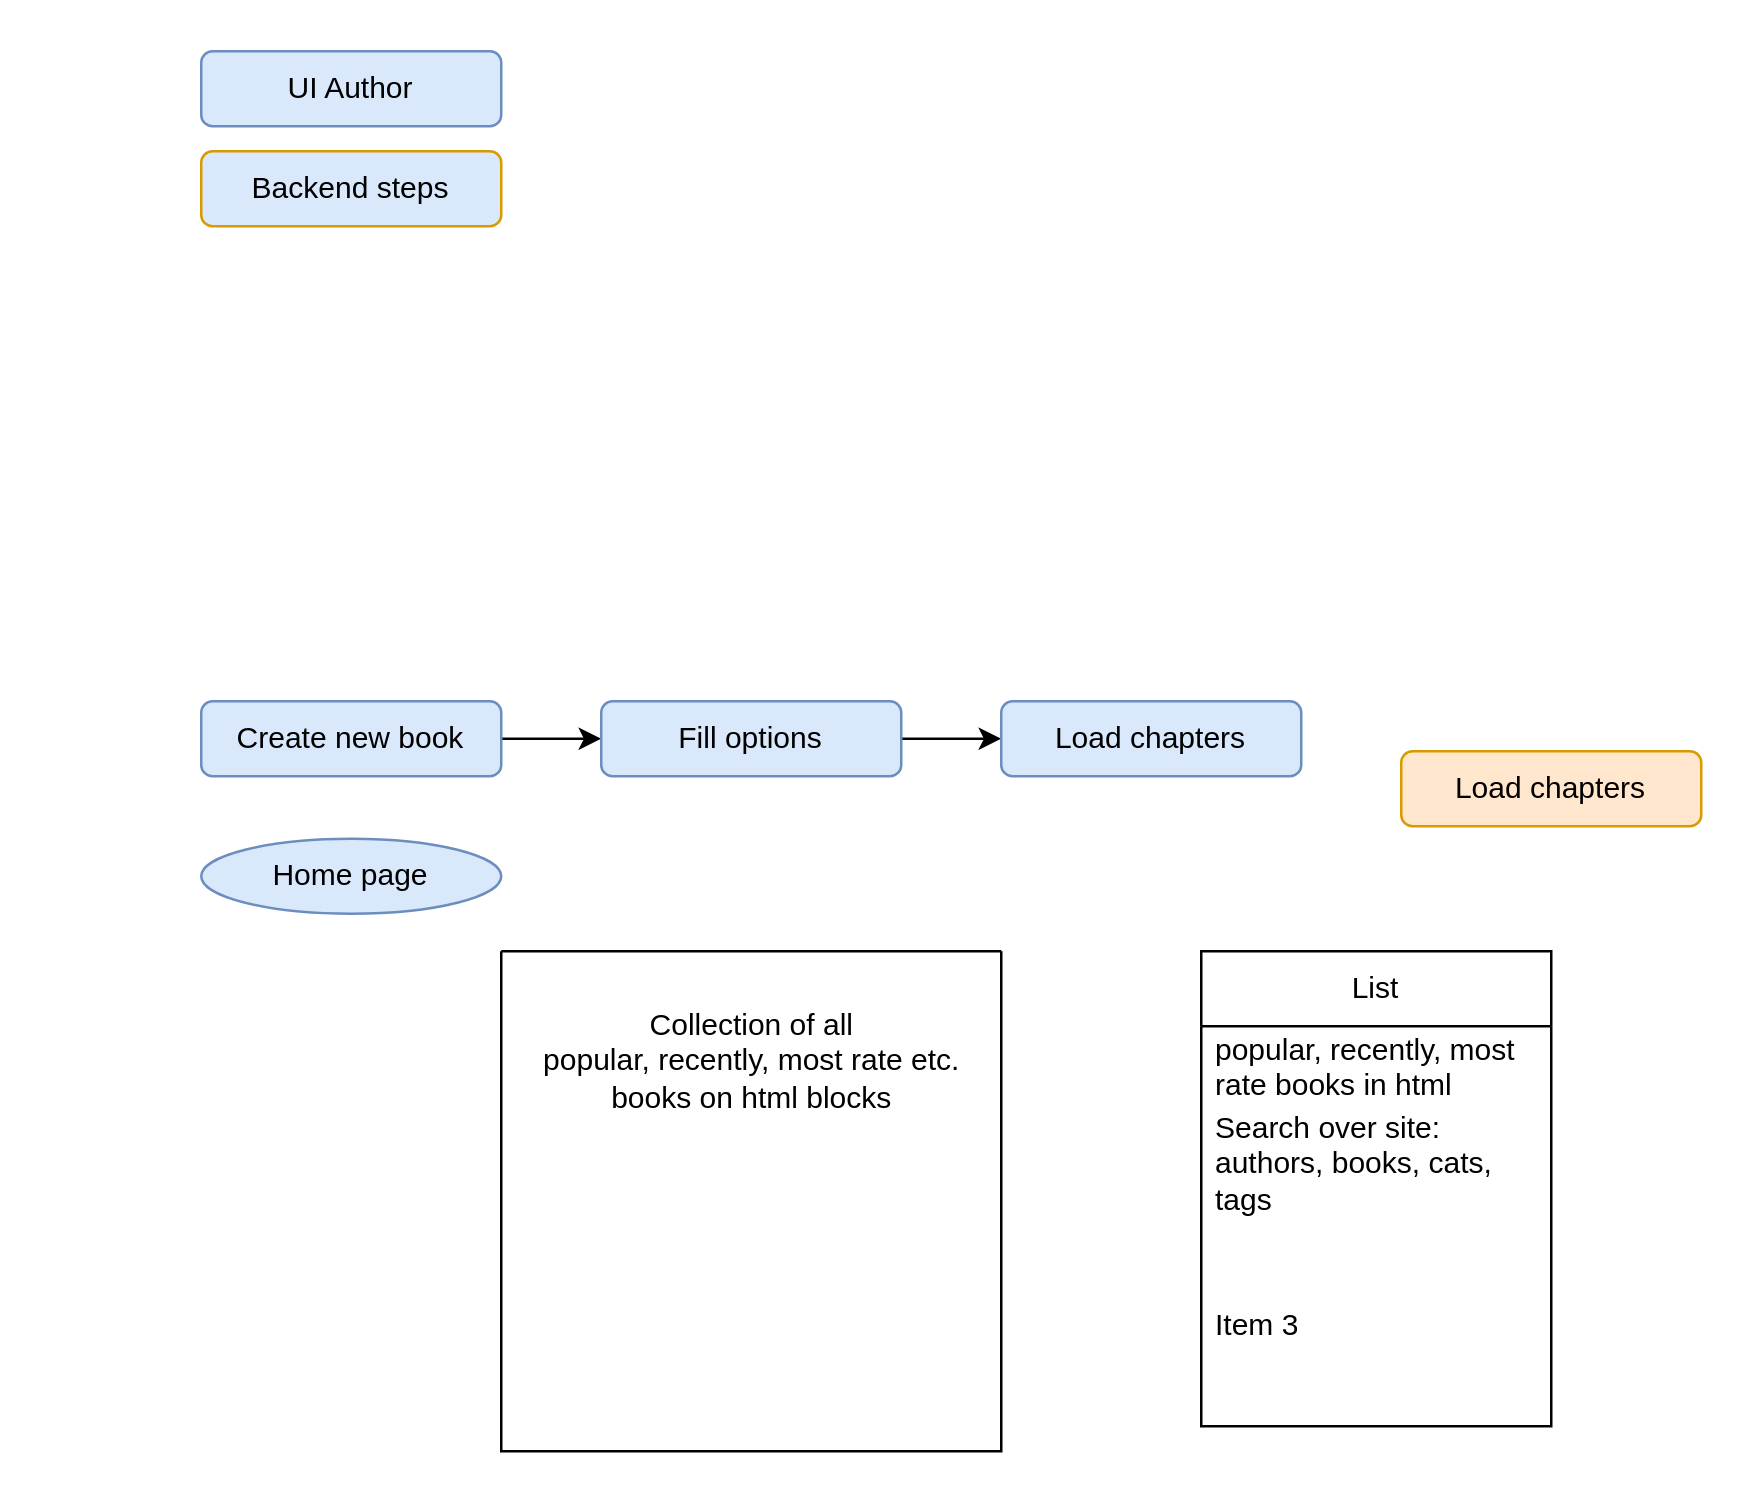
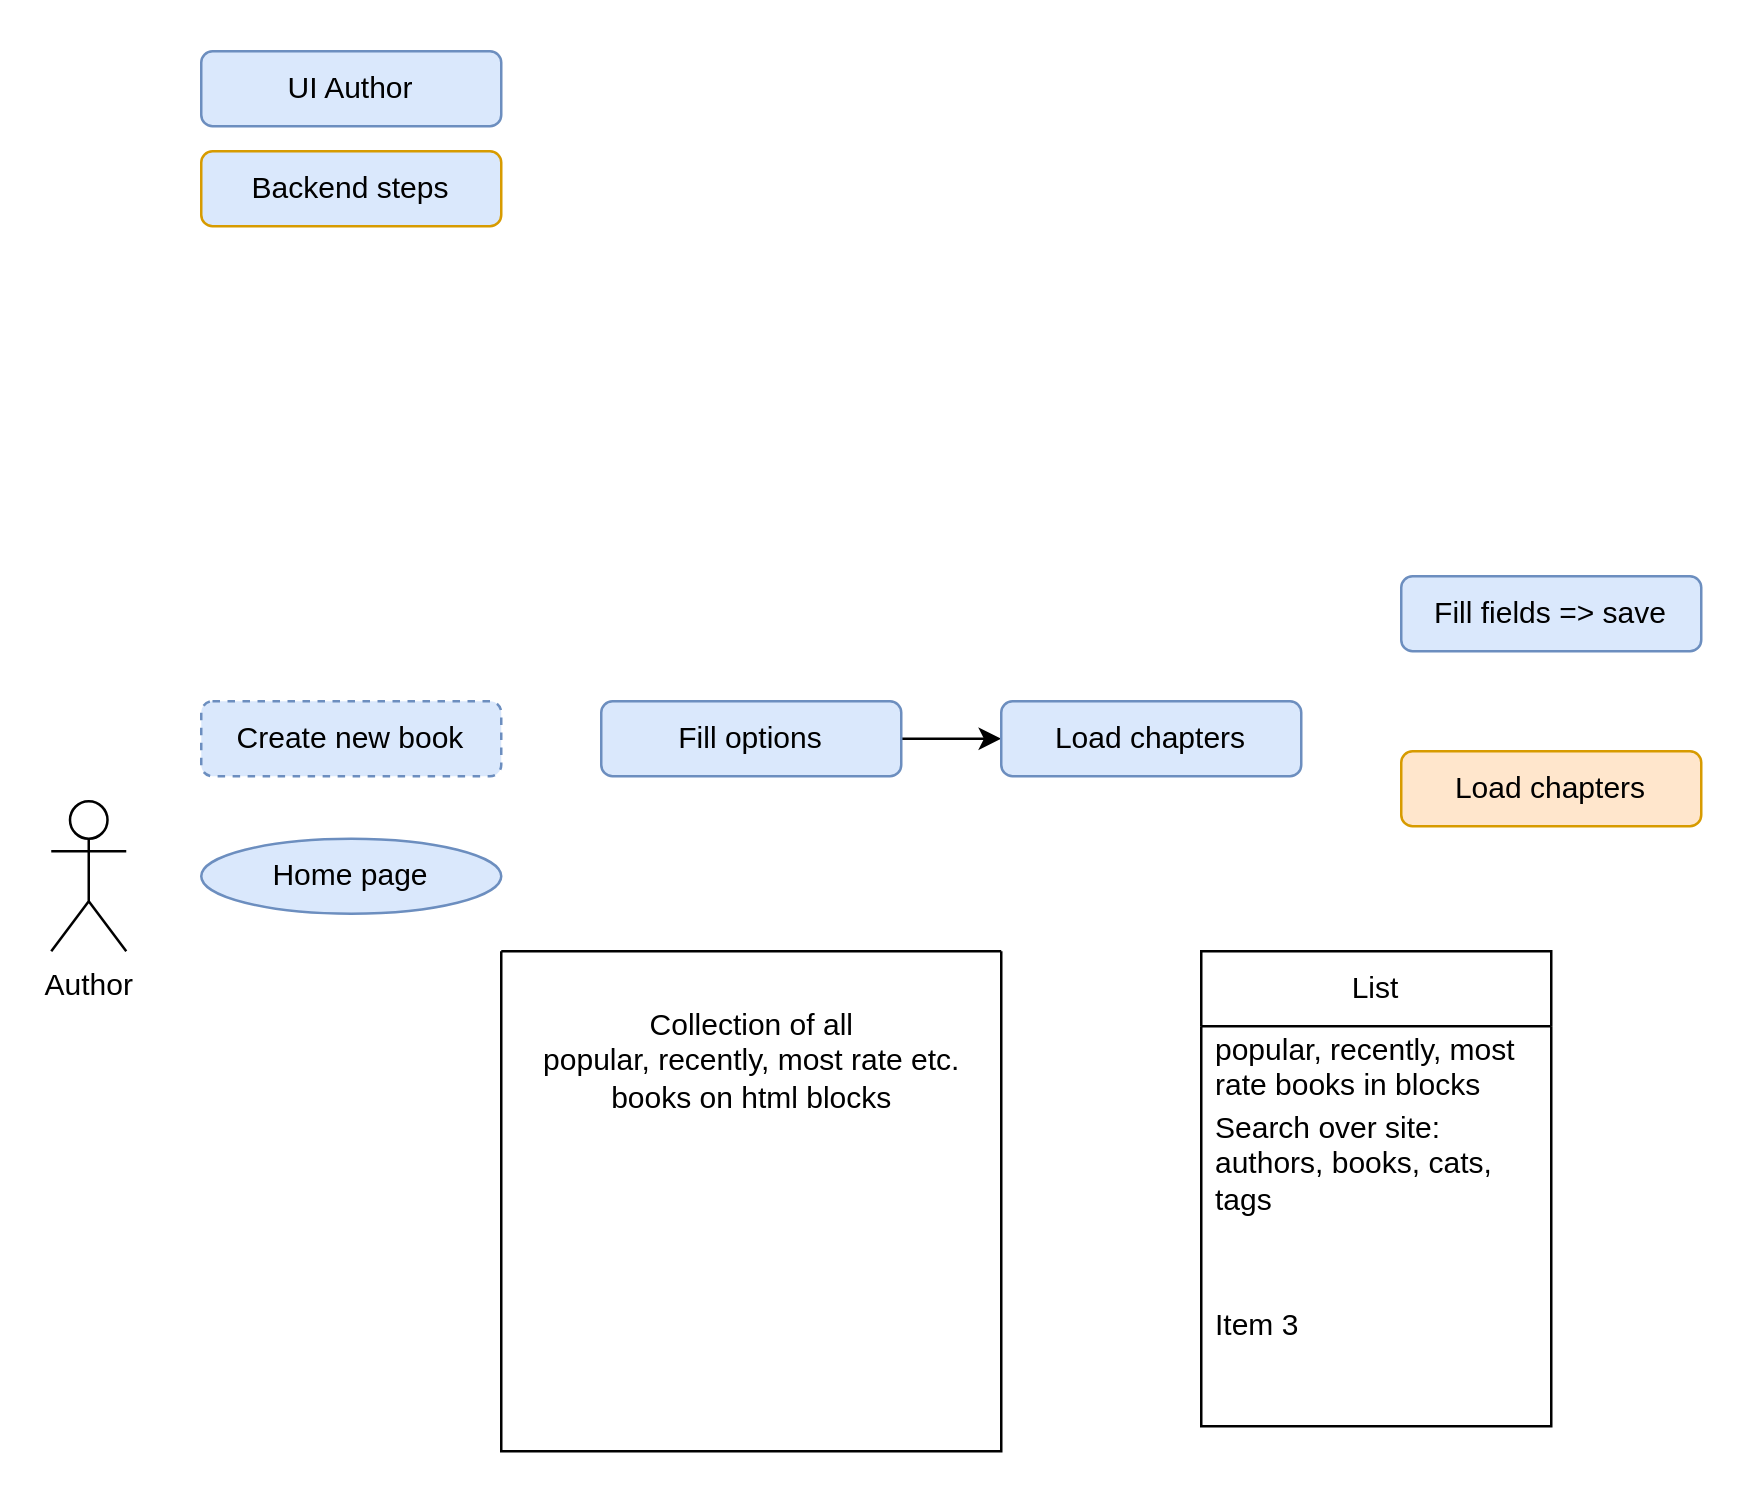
none -> (1551, 614)
(351, 739) -> (351, 739)
(543, 739) -> none
none -> (89, 876)
(1379, 1064) -> (1379, 1064)
